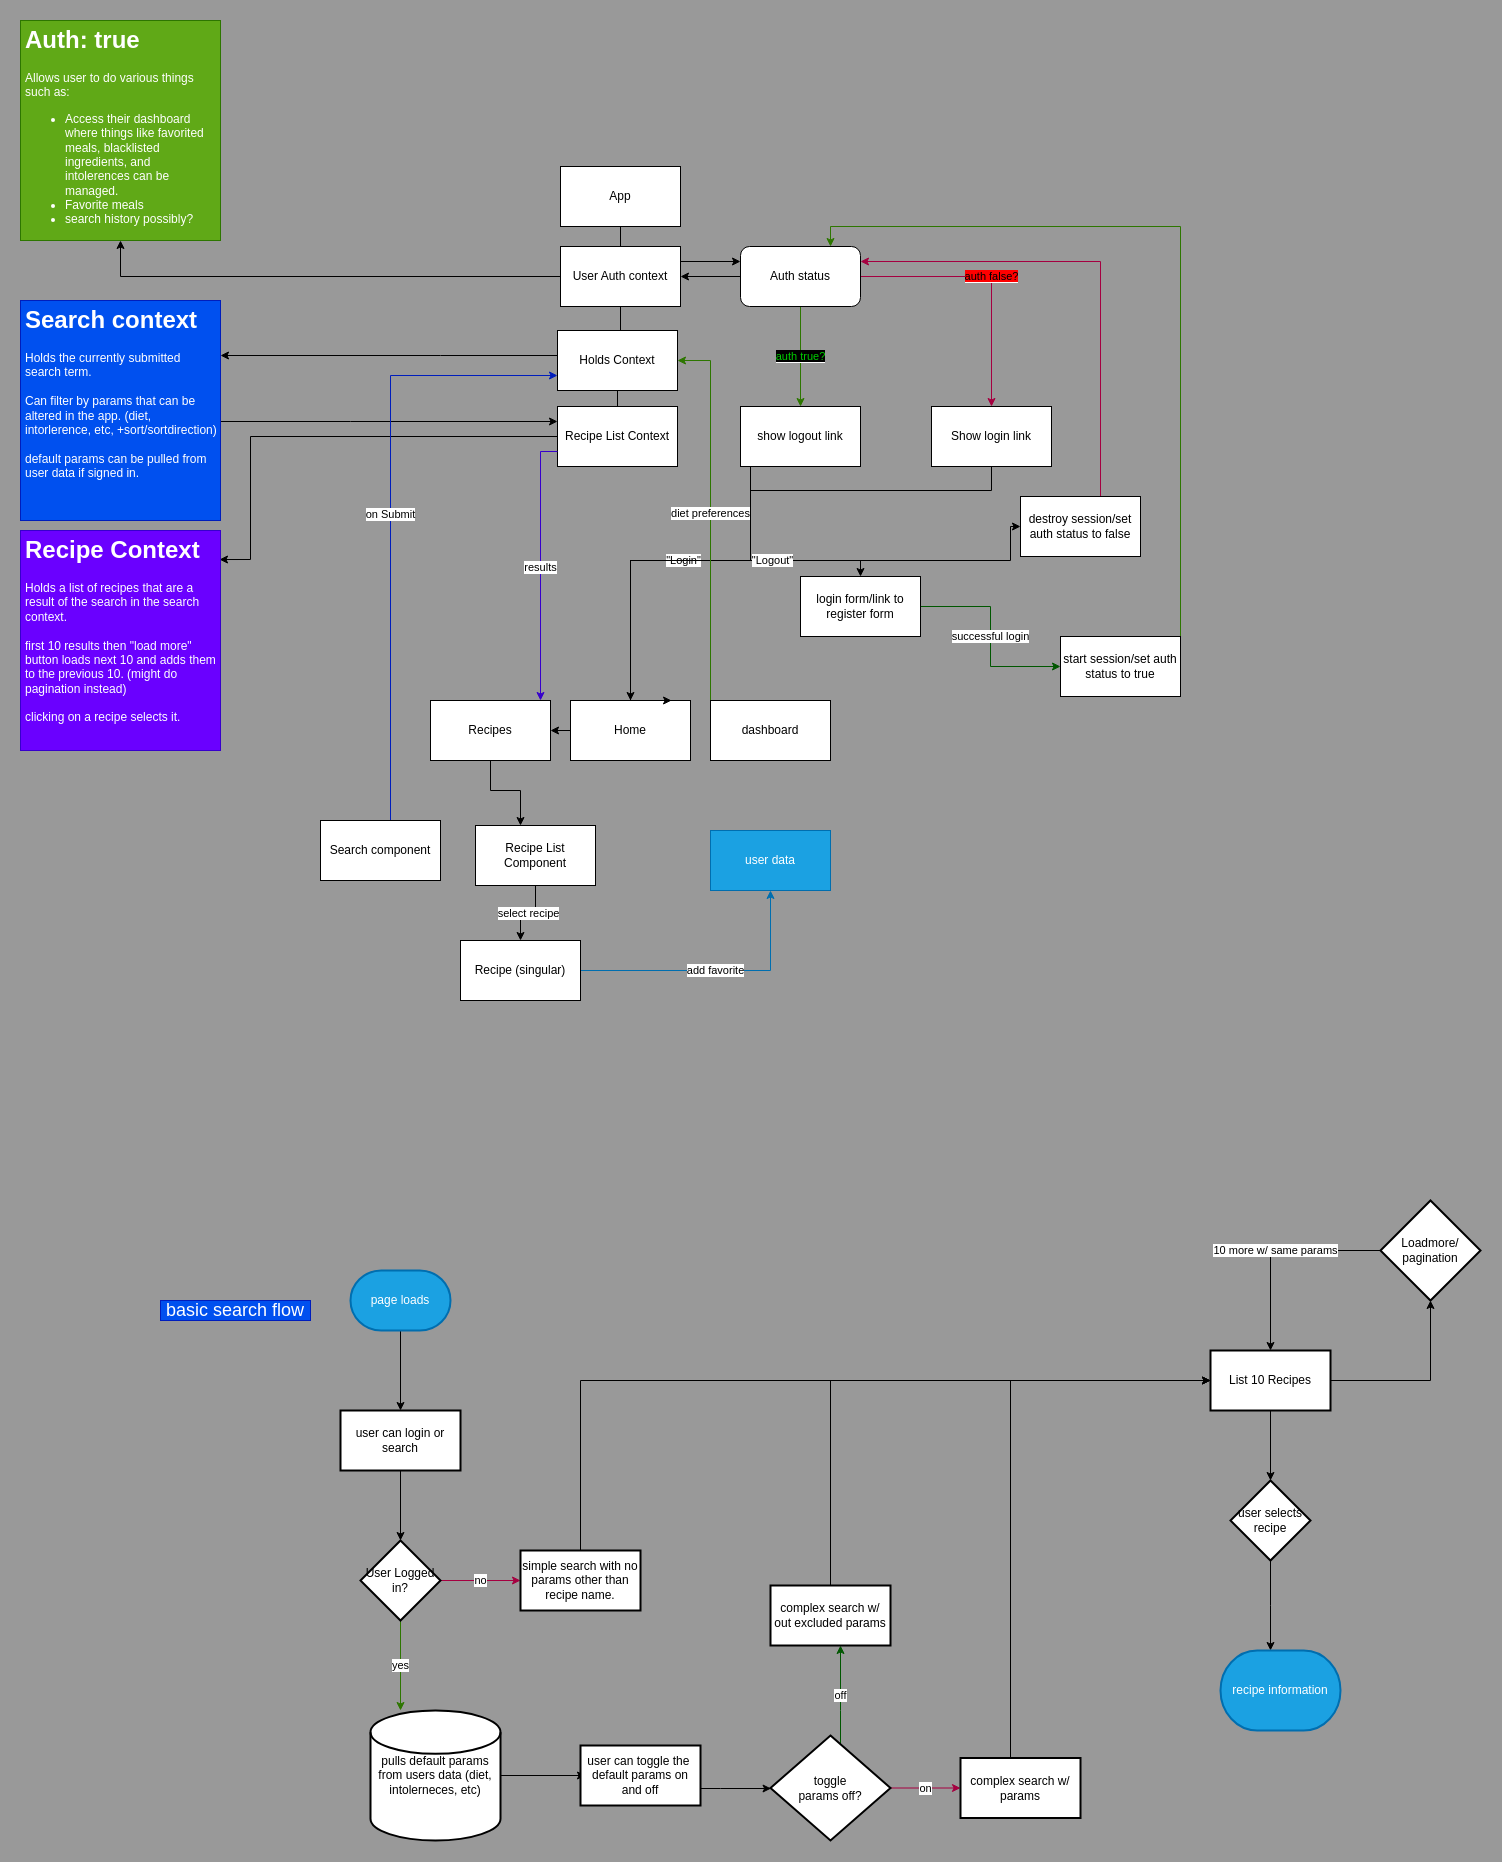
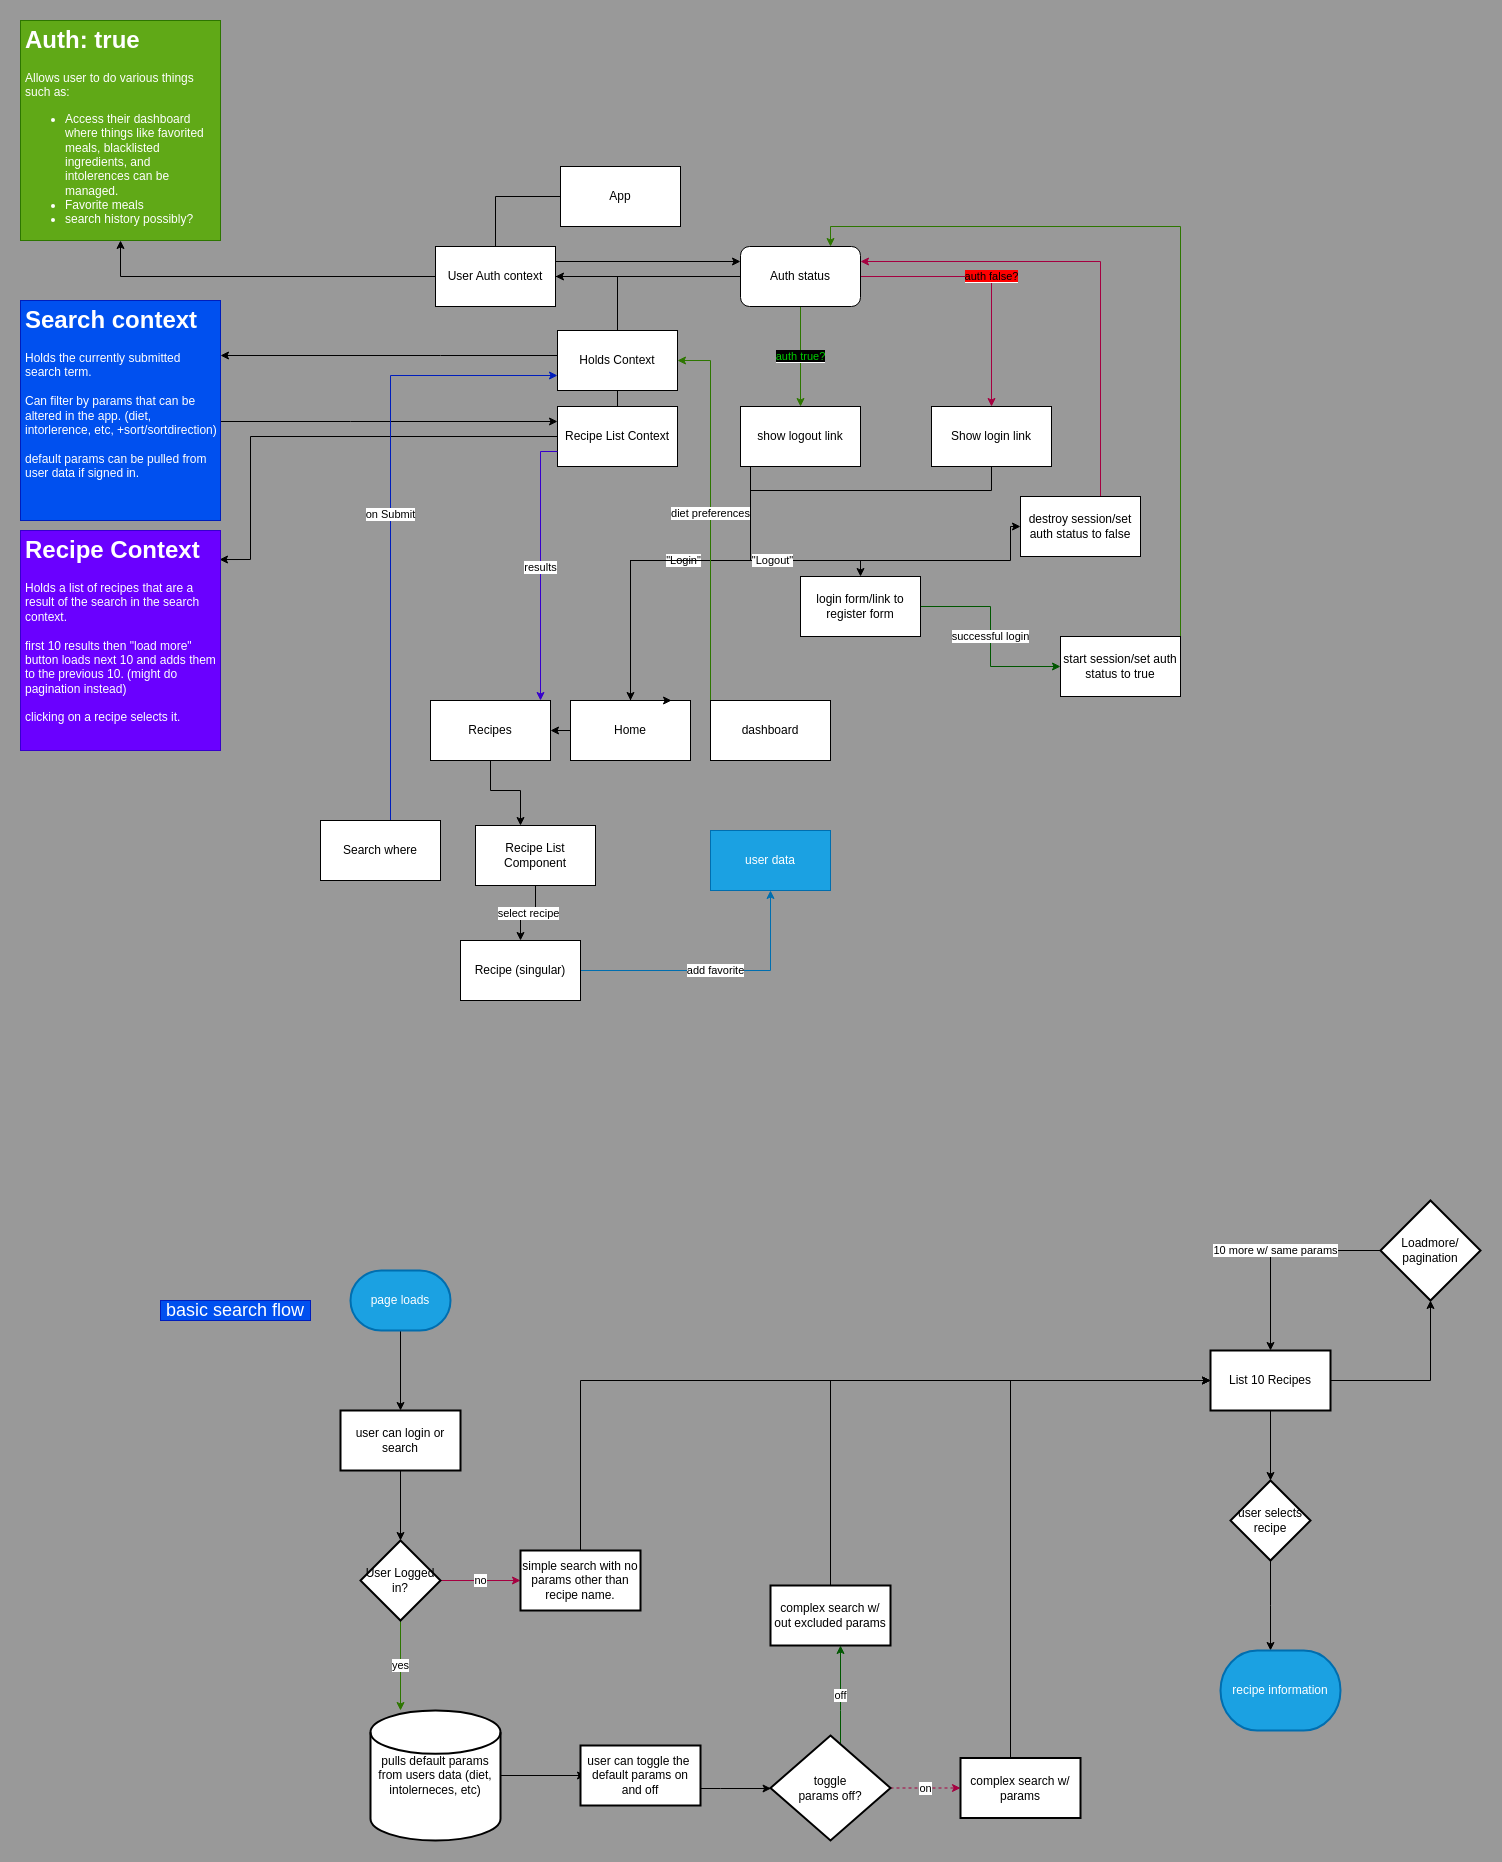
(621, 277) -> (496, 277)
(381, 851) -> (381, 851)
(906, 1788) -> (906, 1788)
